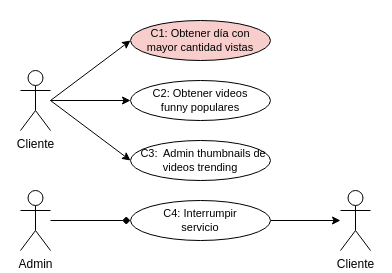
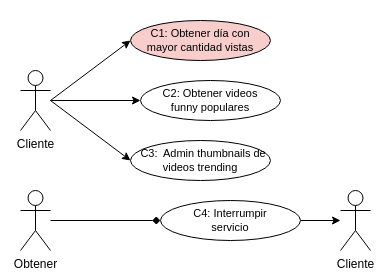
(201, 101) -> (211, 101)
(201, 221) -> (231, 221)
(36, 265) -> (36, 265)
